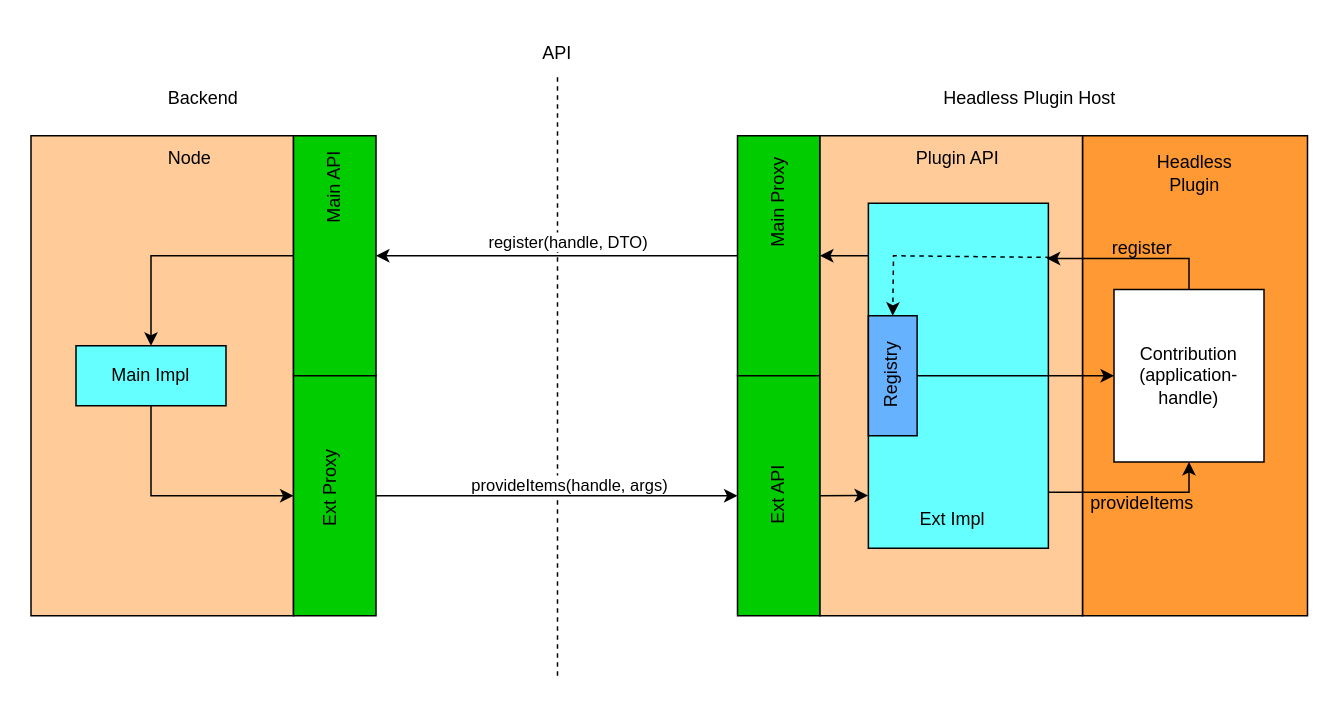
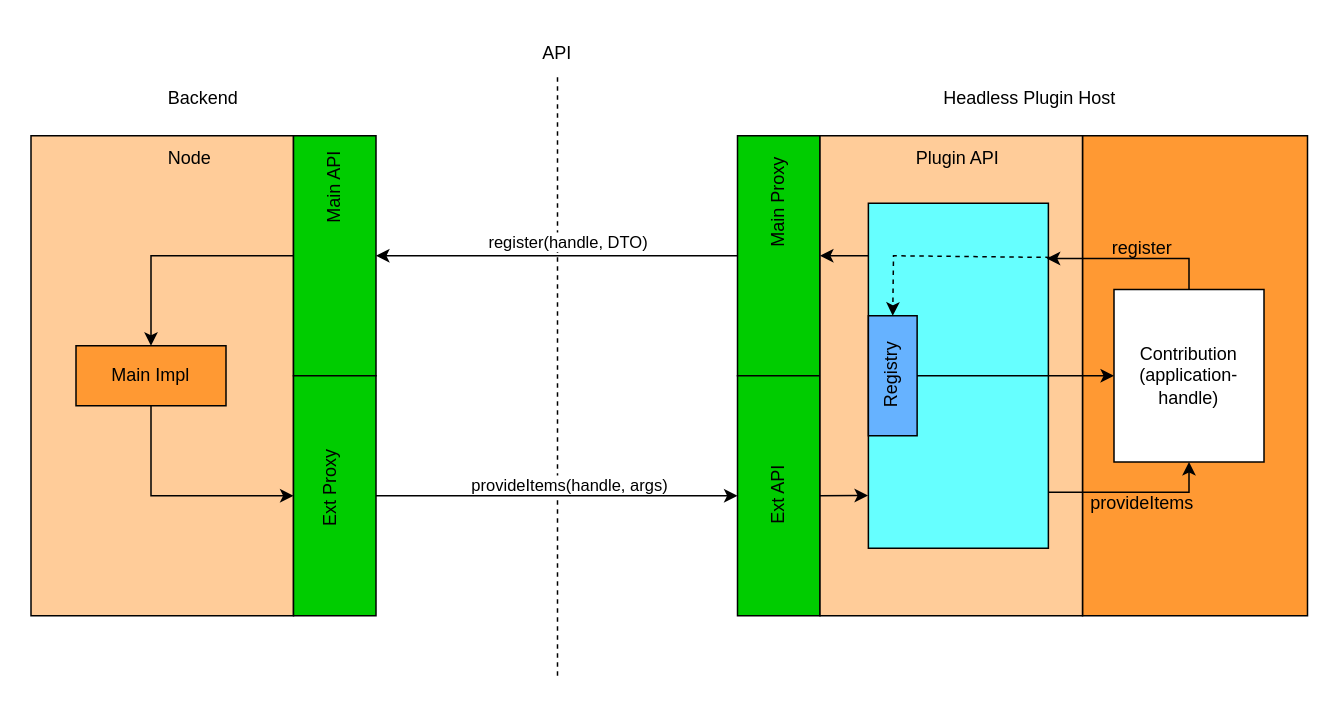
(1195, 173) -> none
(151, 376) -> (151, 376)
(958, 518) -> none
